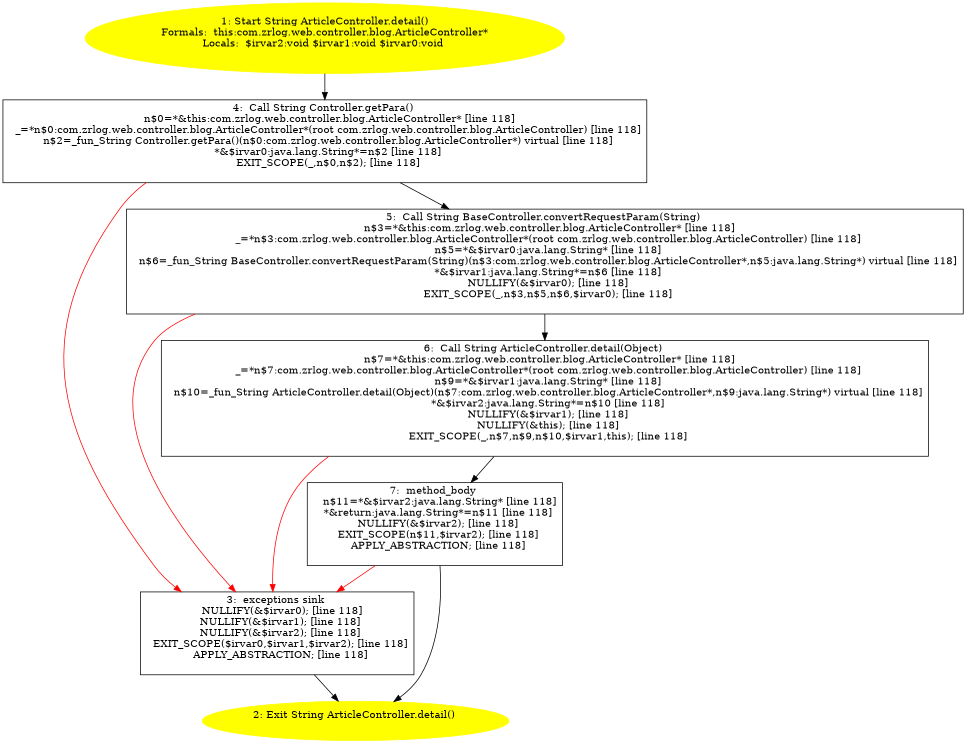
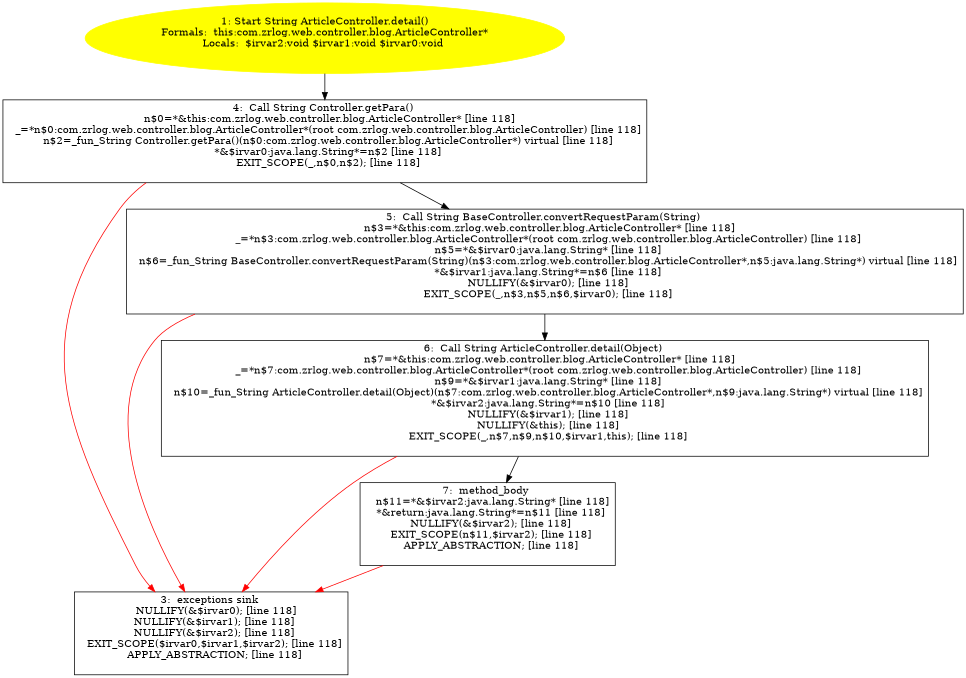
(356, 721) -> none
